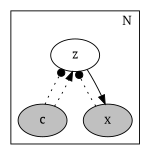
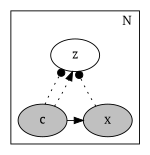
(95, 82) -> (71, 120)
